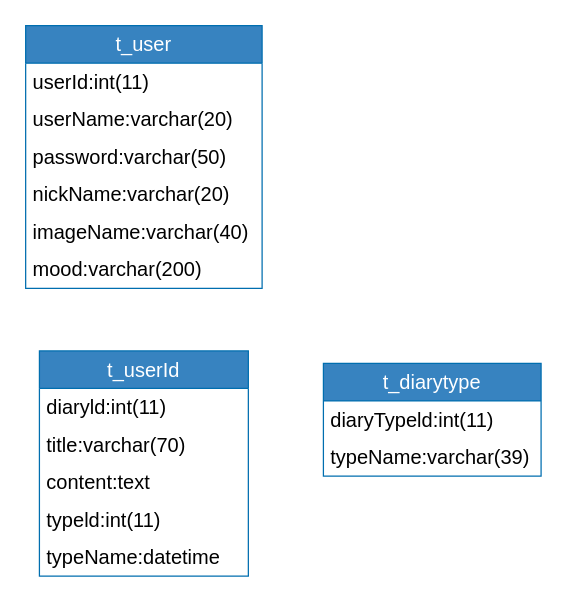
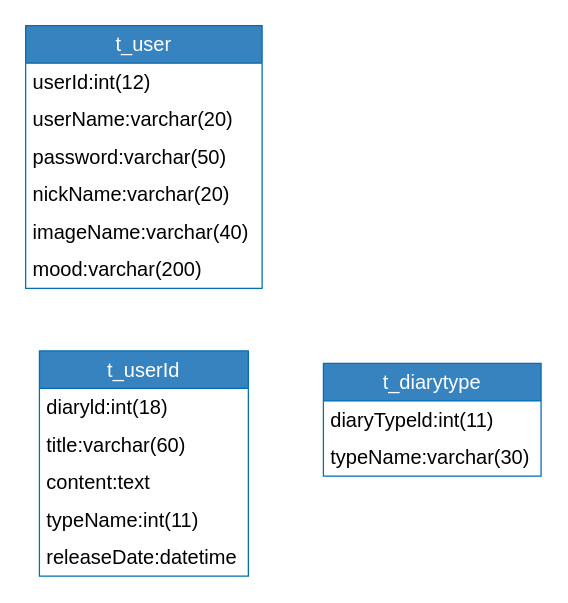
(106, 82) -> (106, 82)
(120, 407) -> (120, 407)
(134, 444) -> (134, 444)
(433, 457) -> (433, 457)
(117, 519) -> (131, 519)
(137, 557) -> (145, 557)
